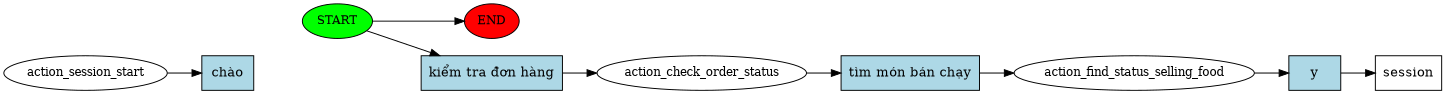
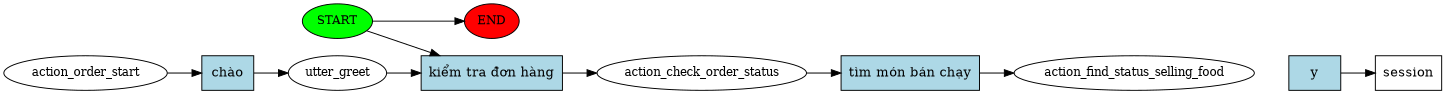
(86, 73) -> (86, 73)
none -> (337, 73)
(1267, 73) -> none
